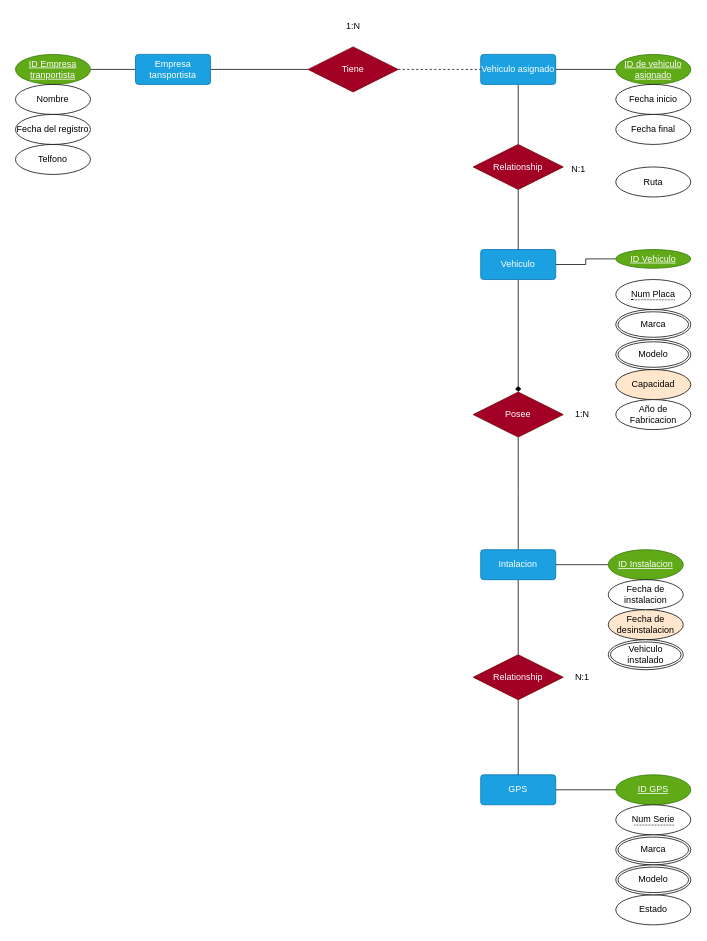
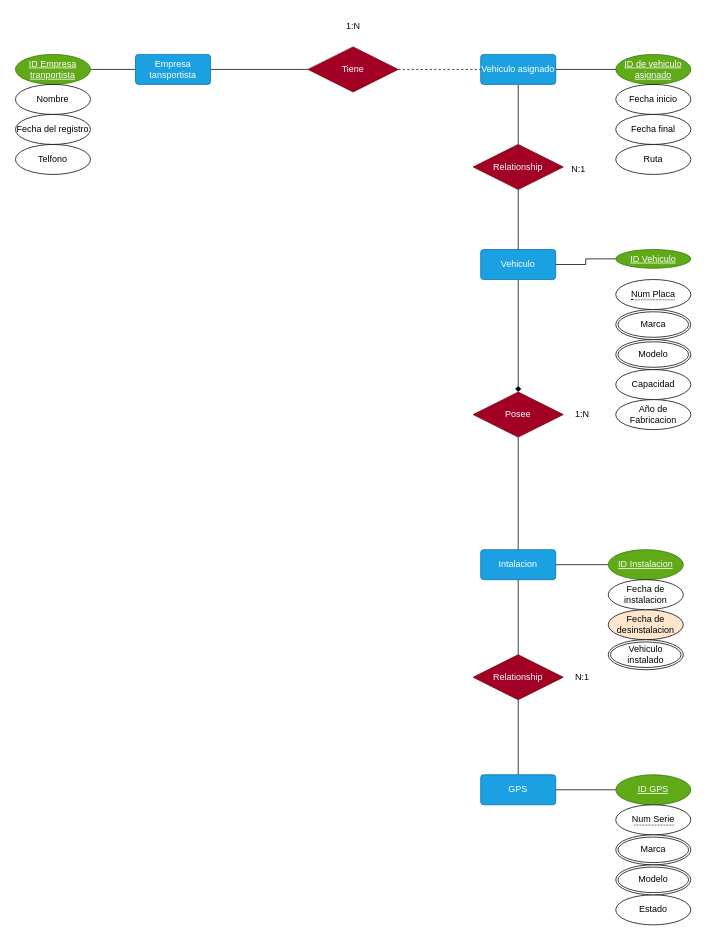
(653, 182) -> (653, 159)
(653, 384) -> (653, 384)
